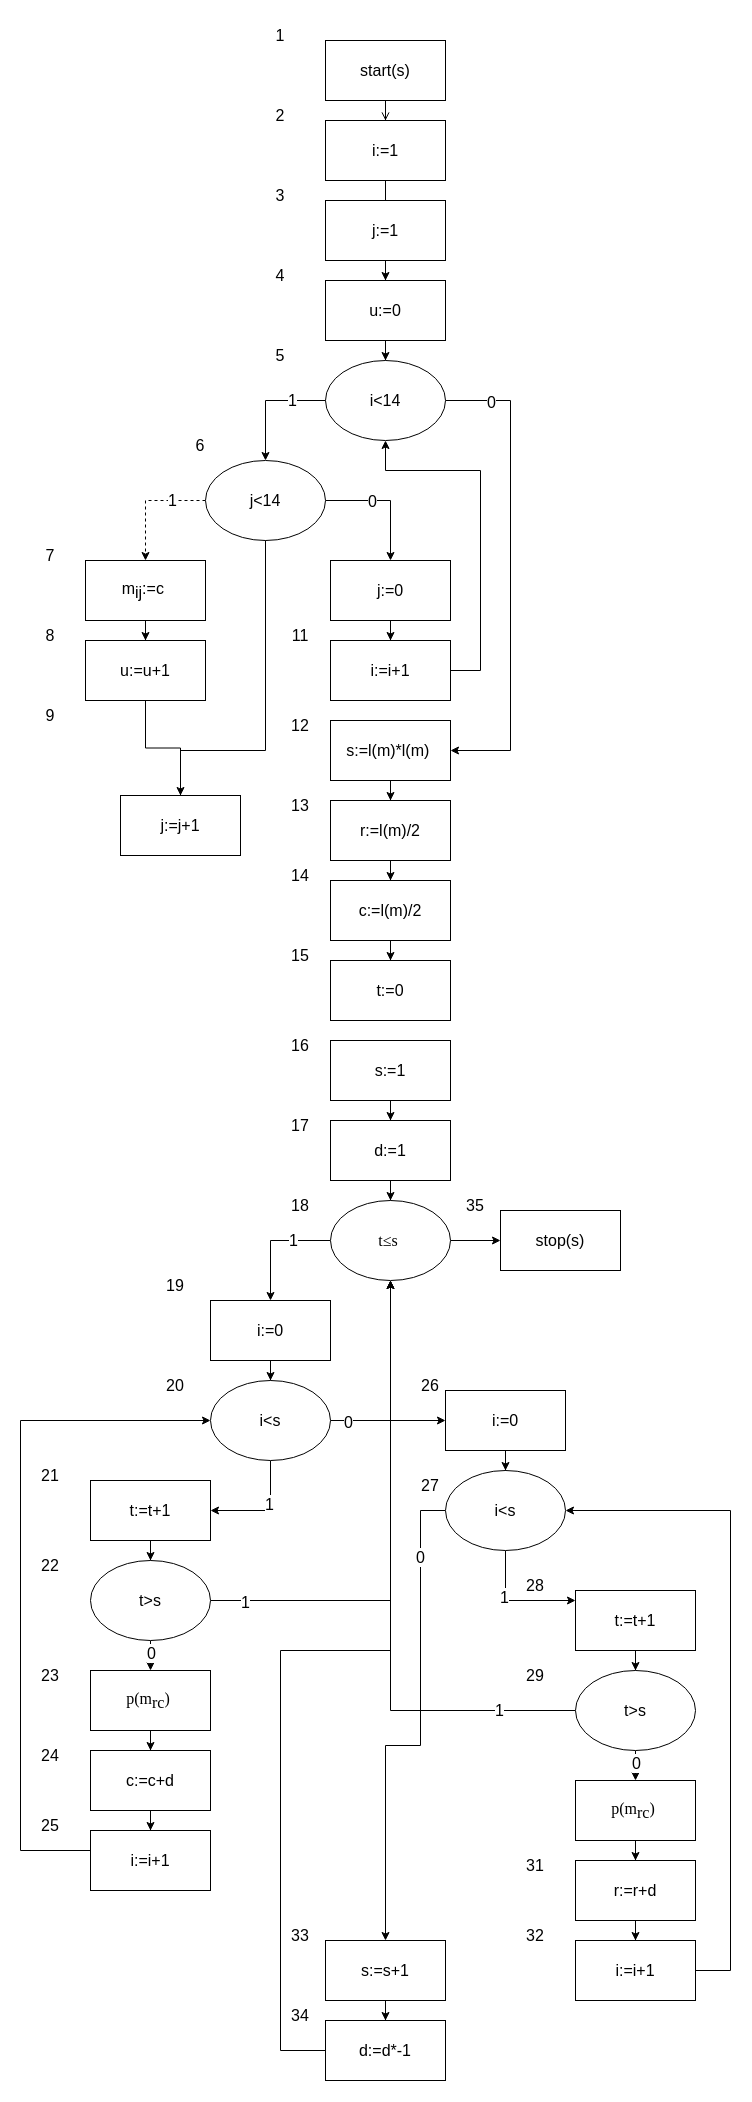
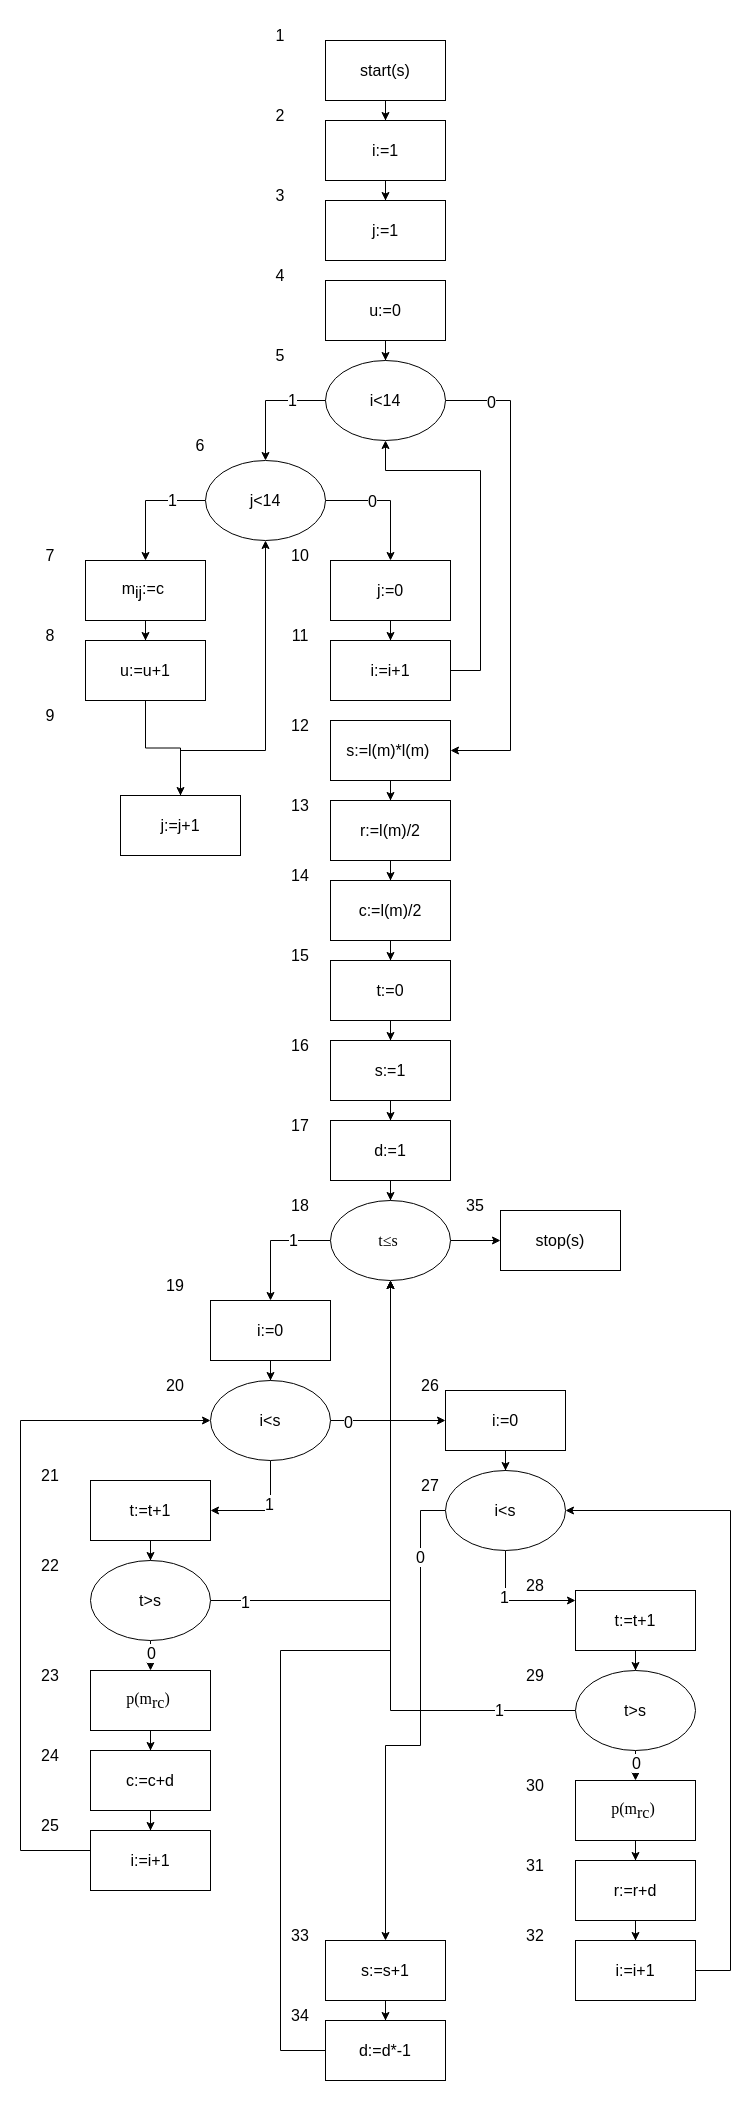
(386, 113) -> (386, 112)
(386, 194) -> (386, 192)
(386, 275) -> none
(149, 501) -> (149, 501)
(266, 547) -> (266, 549)
none -> (301, 556)
none -> (391, 1035)
none -> (536, 1786)
